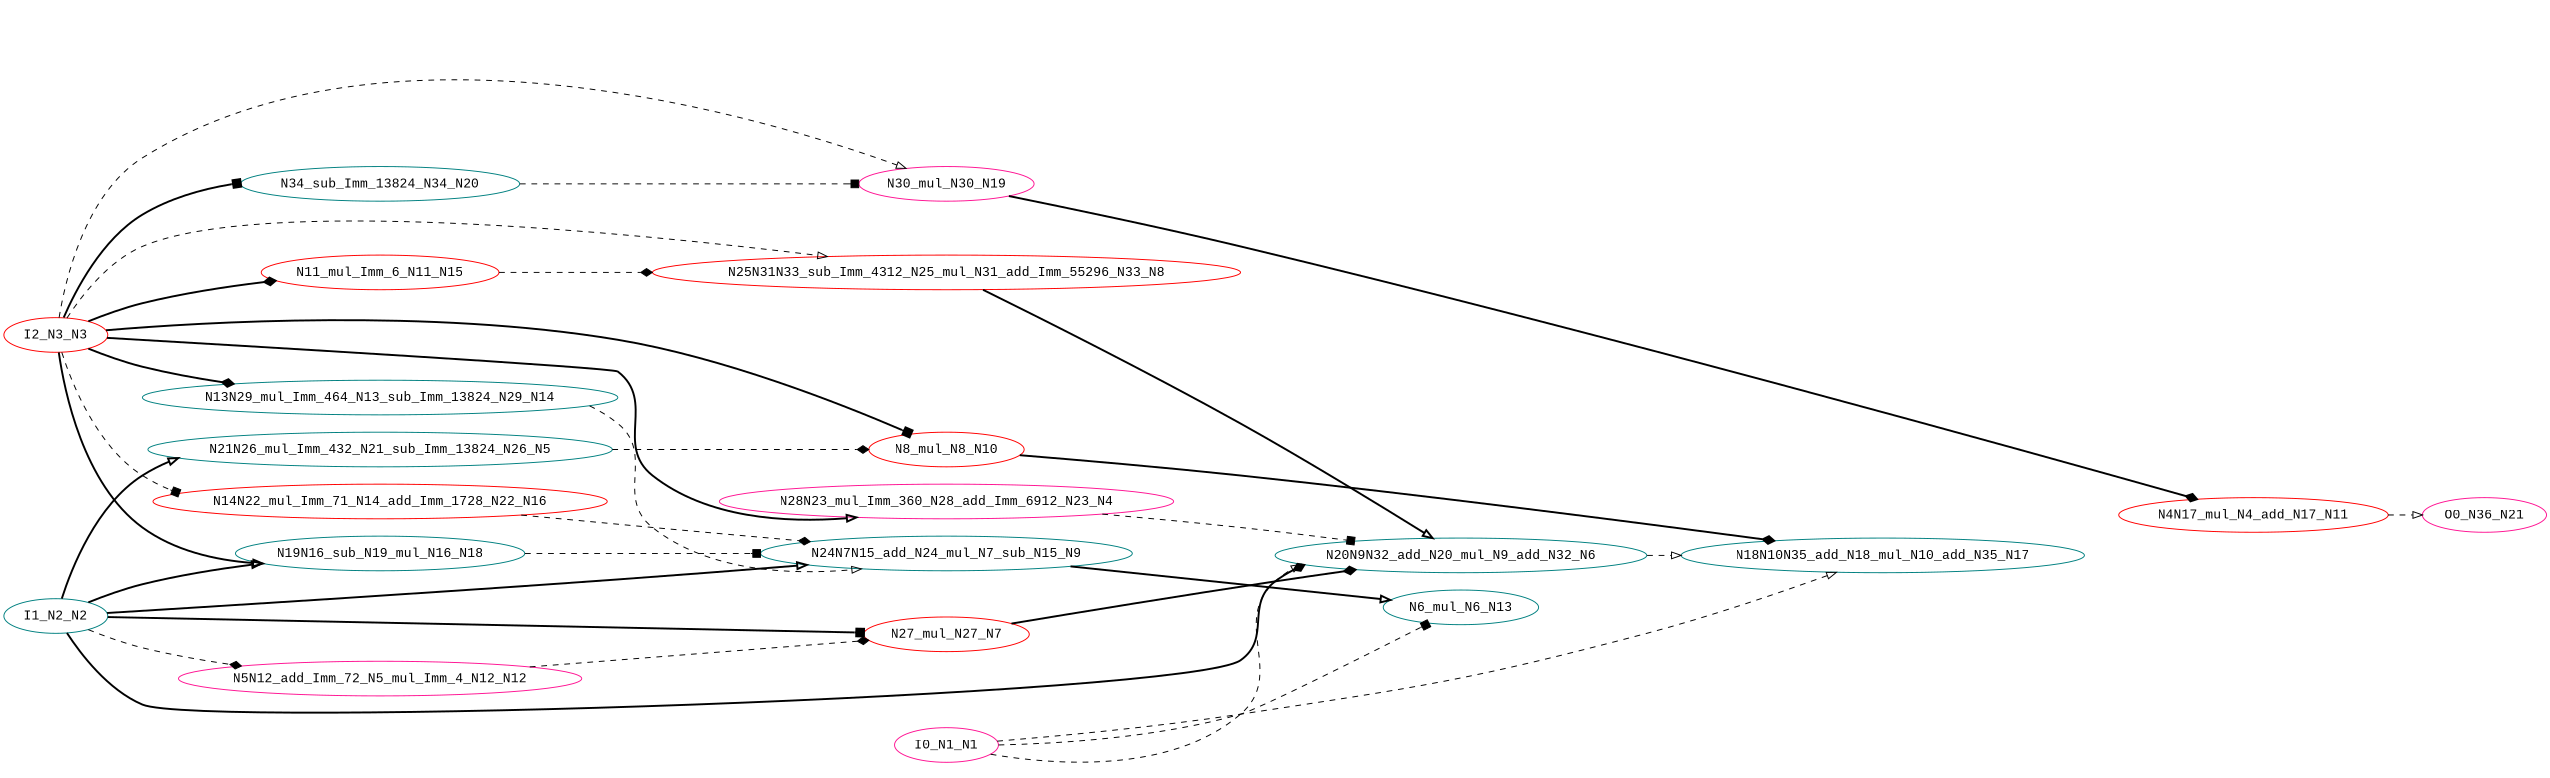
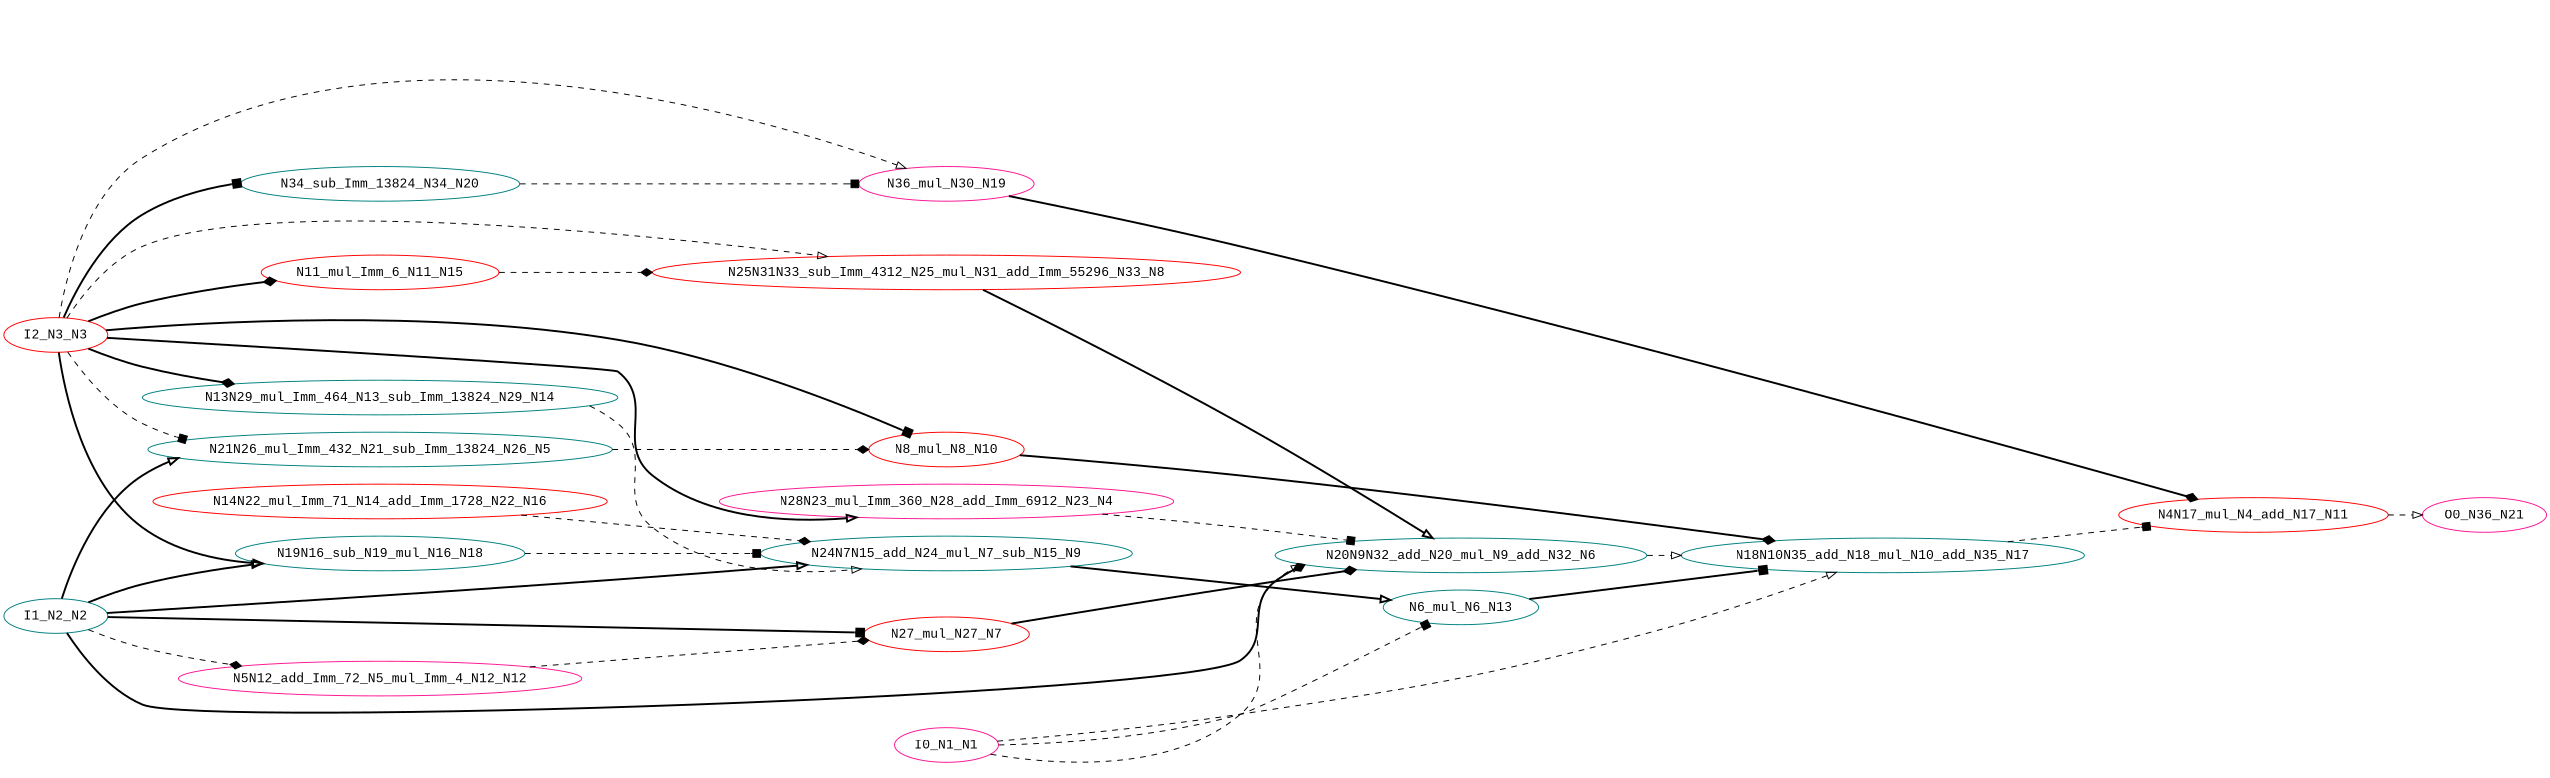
(946, 184) -> (946, 184)
(101, 434) -> (114, 405)
none -> (2074, 535)
none -> (1643, 585)
